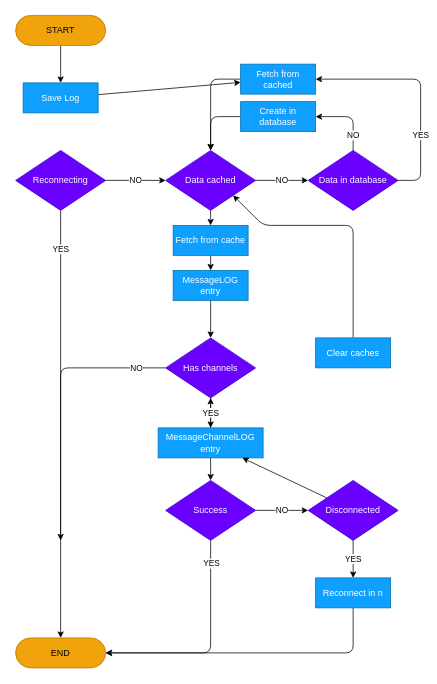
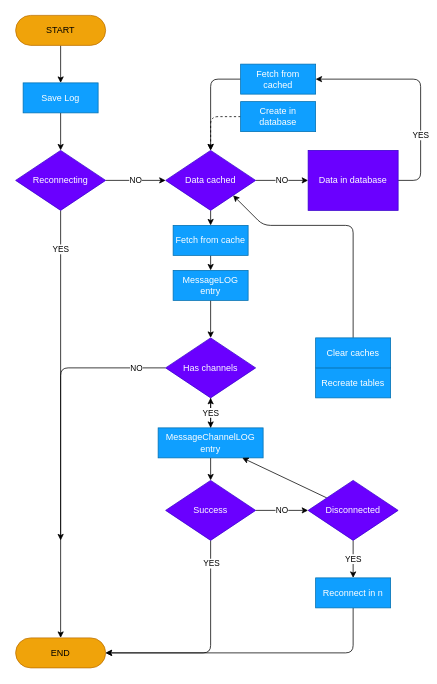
(167, 89) -> (60, 129)
(226, 117) -> (226, 117)
(345, 117) -> none
(353, 180) -> (353, 180)
none -> (353, 383)
